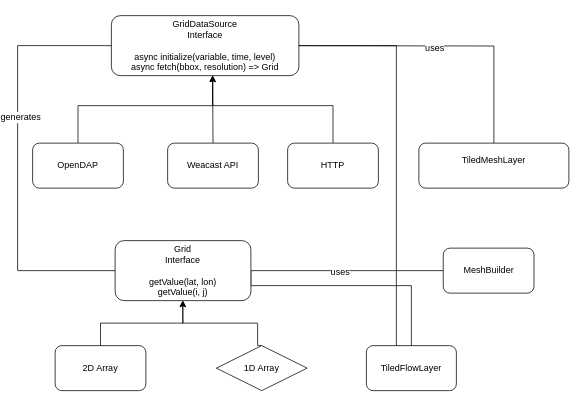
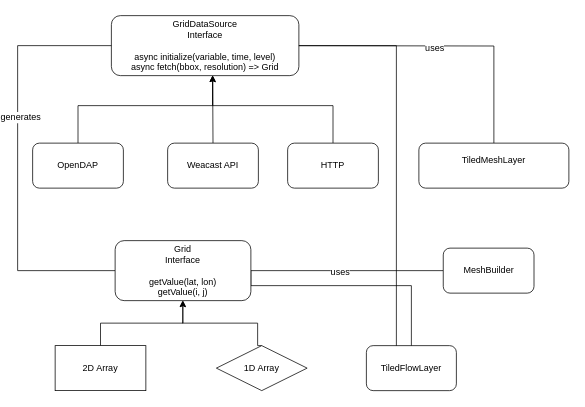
(101, 368) -> (101, 368)
